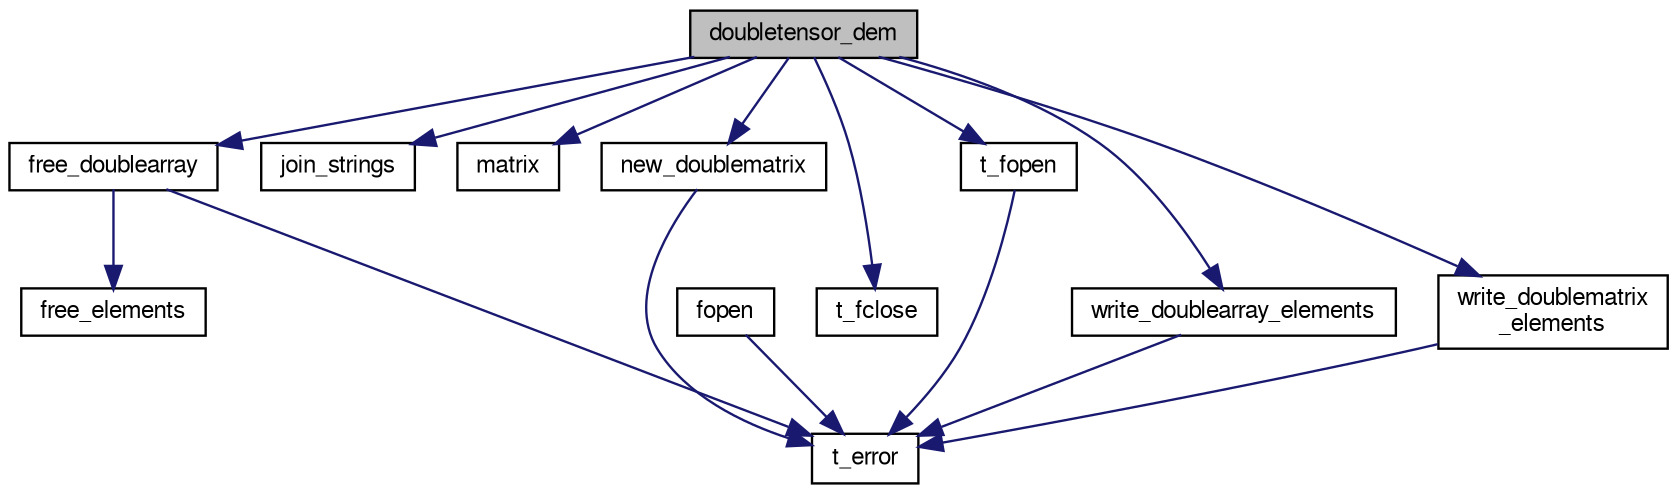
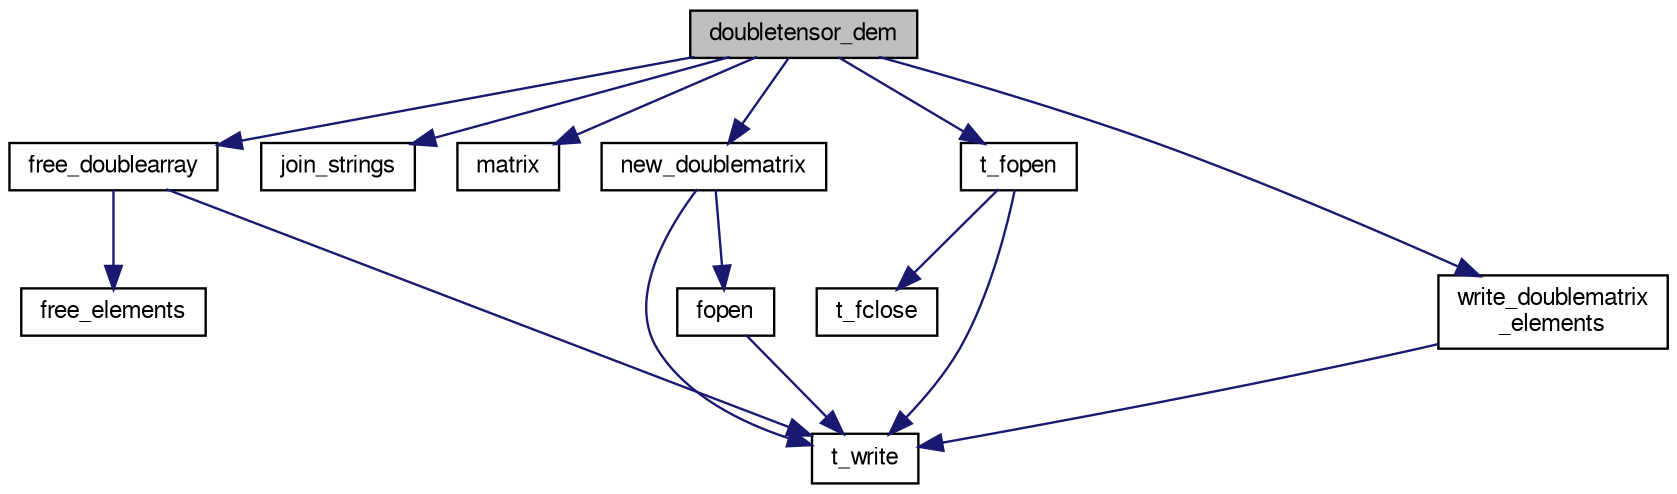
(853, 158) -> (956, 231)
none -> (719, 227)
(1234, 312) -> none
(865, 459) -> (865, 459)
